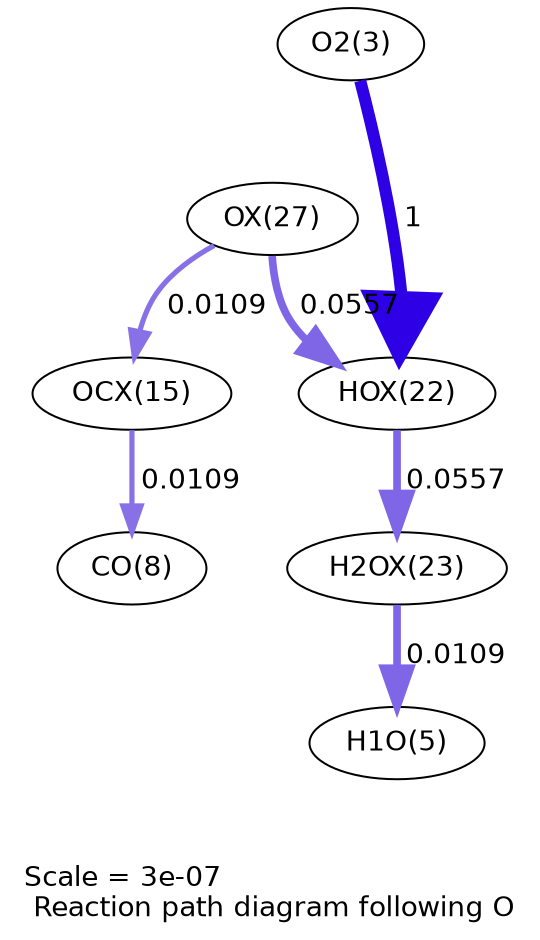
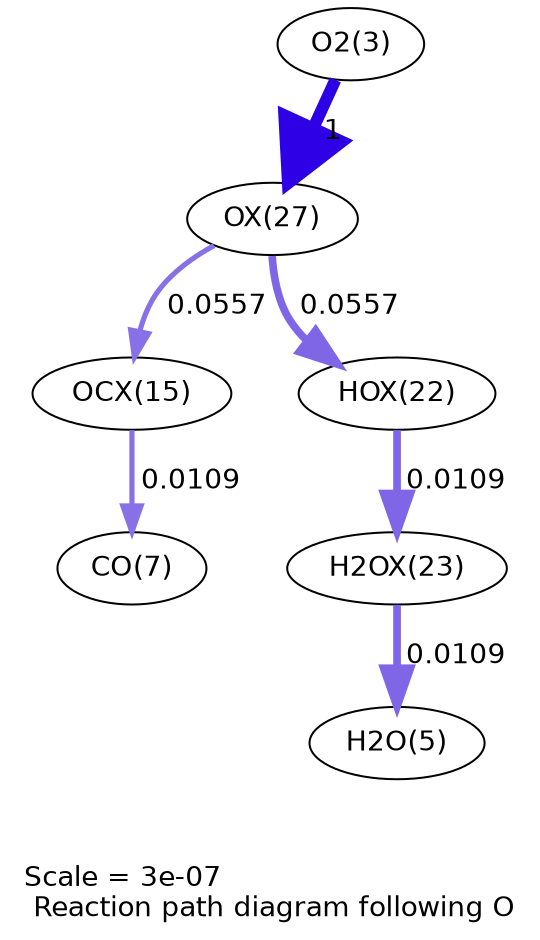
(385, 188) -> (324, 104)
(213, 306) -> (213, 306)
(452, 481) -> (452, 481)
(132, 568) -> (132, 568)
(397, 743) -> (397, 743)
